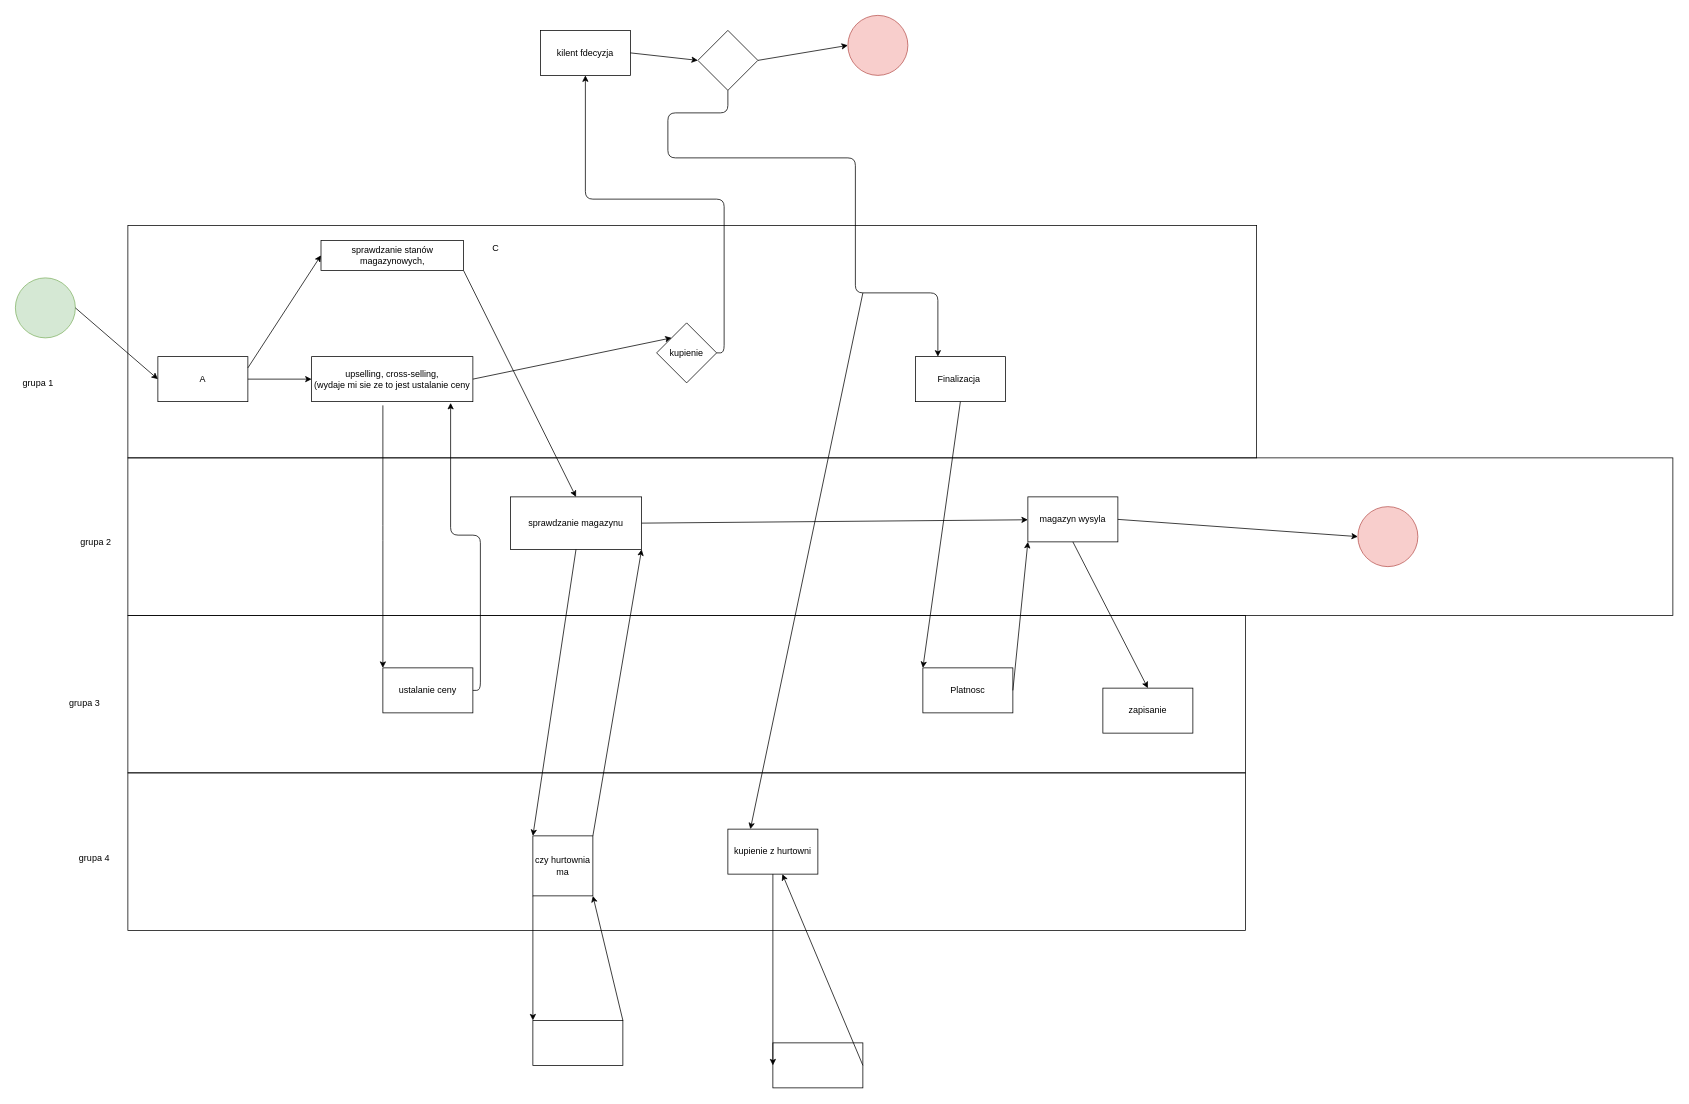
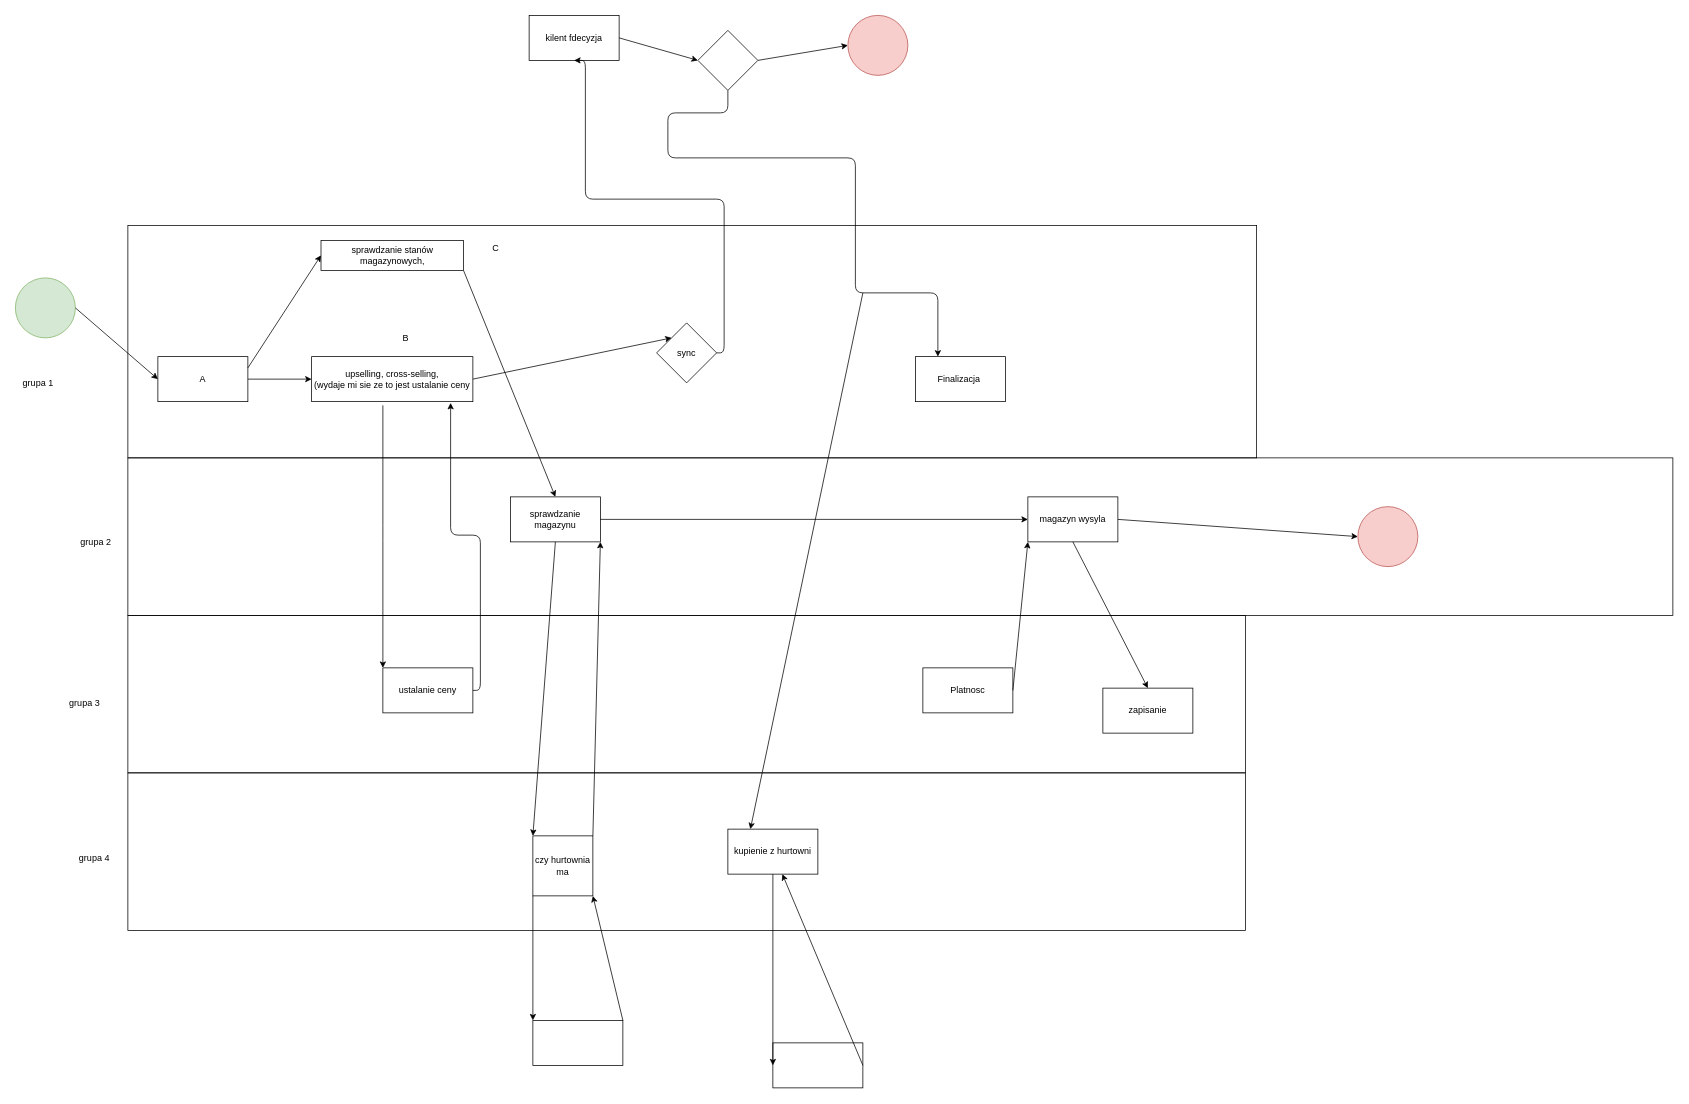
(585, 53) -> (574, 38)
none -> (405, 338)
(687, 353) -> (687, 353)
(576, 523) -> (555, 519)
(942, 532) -> none
